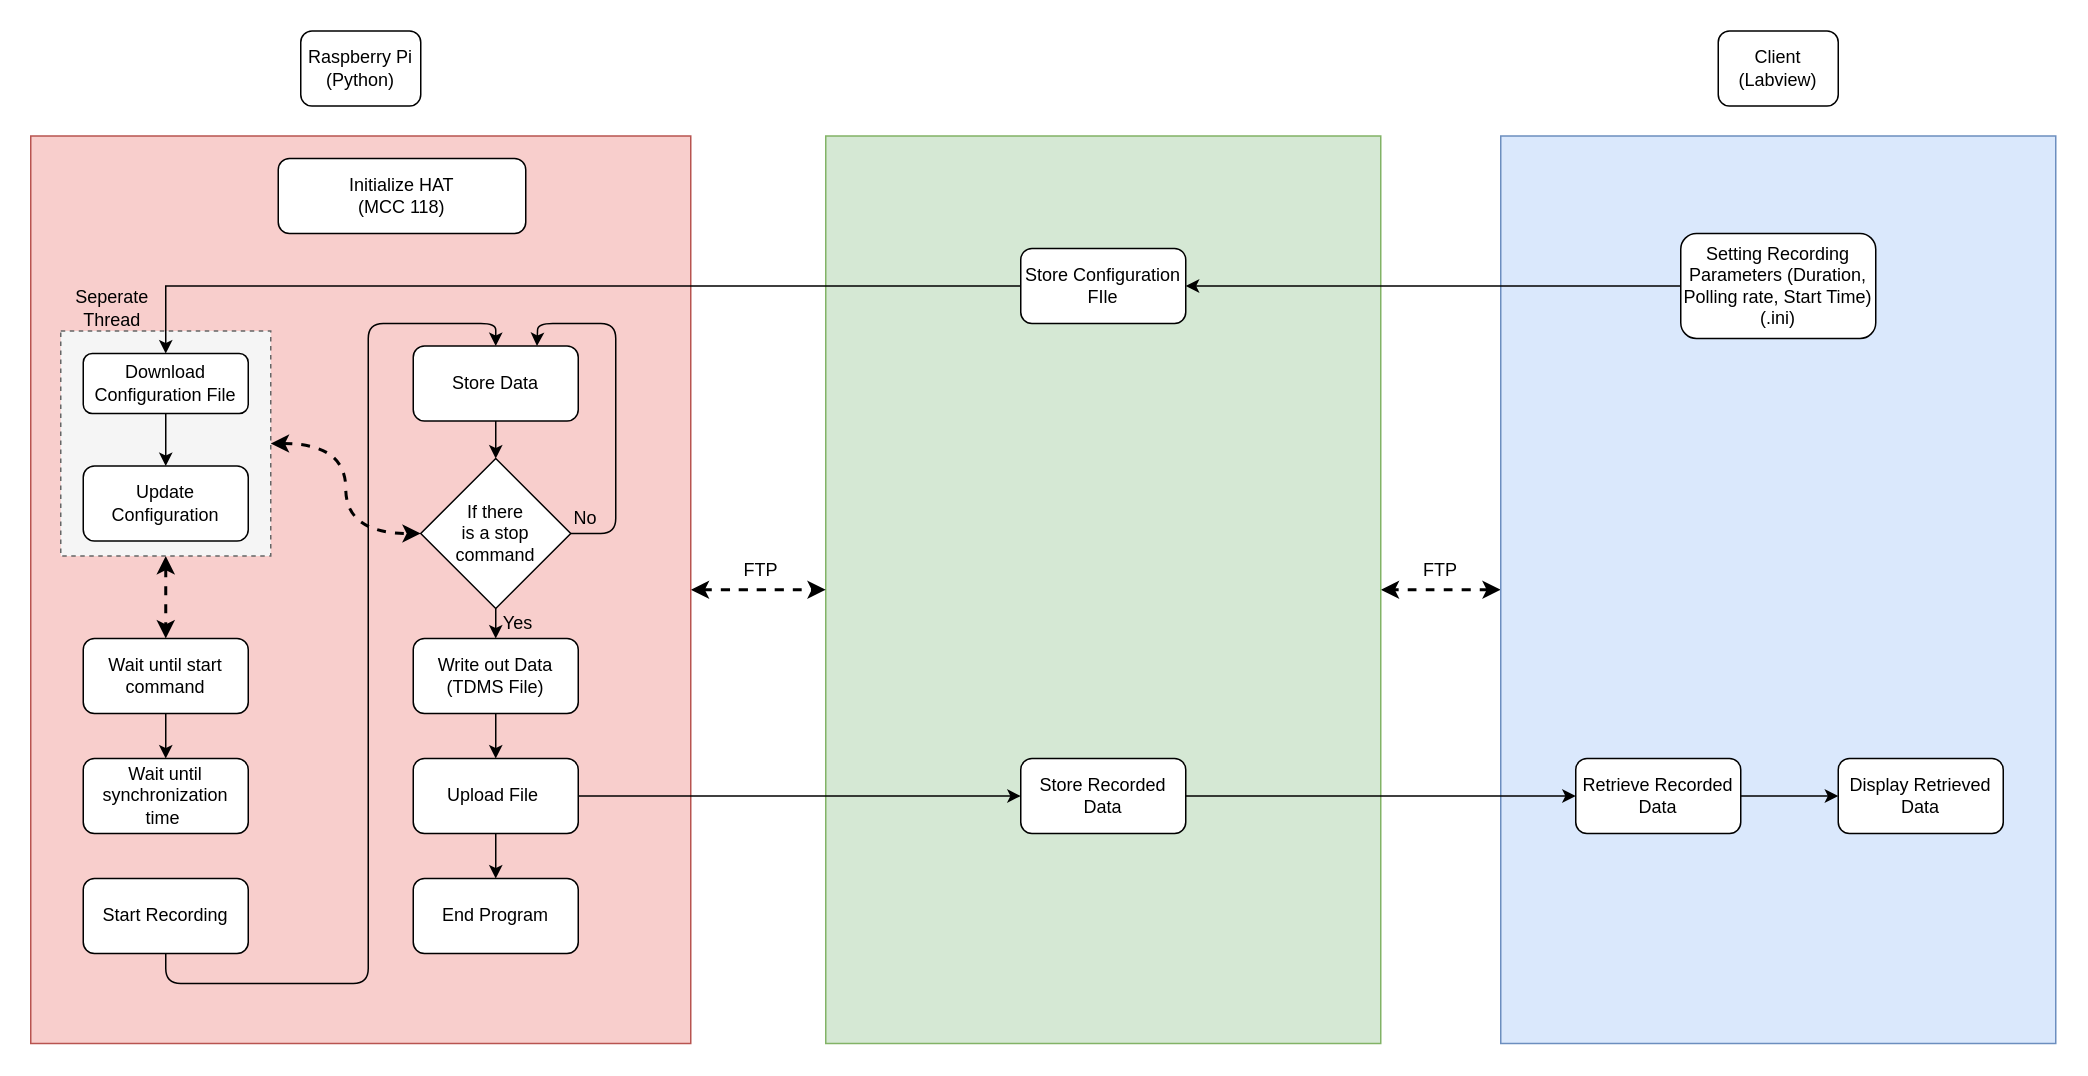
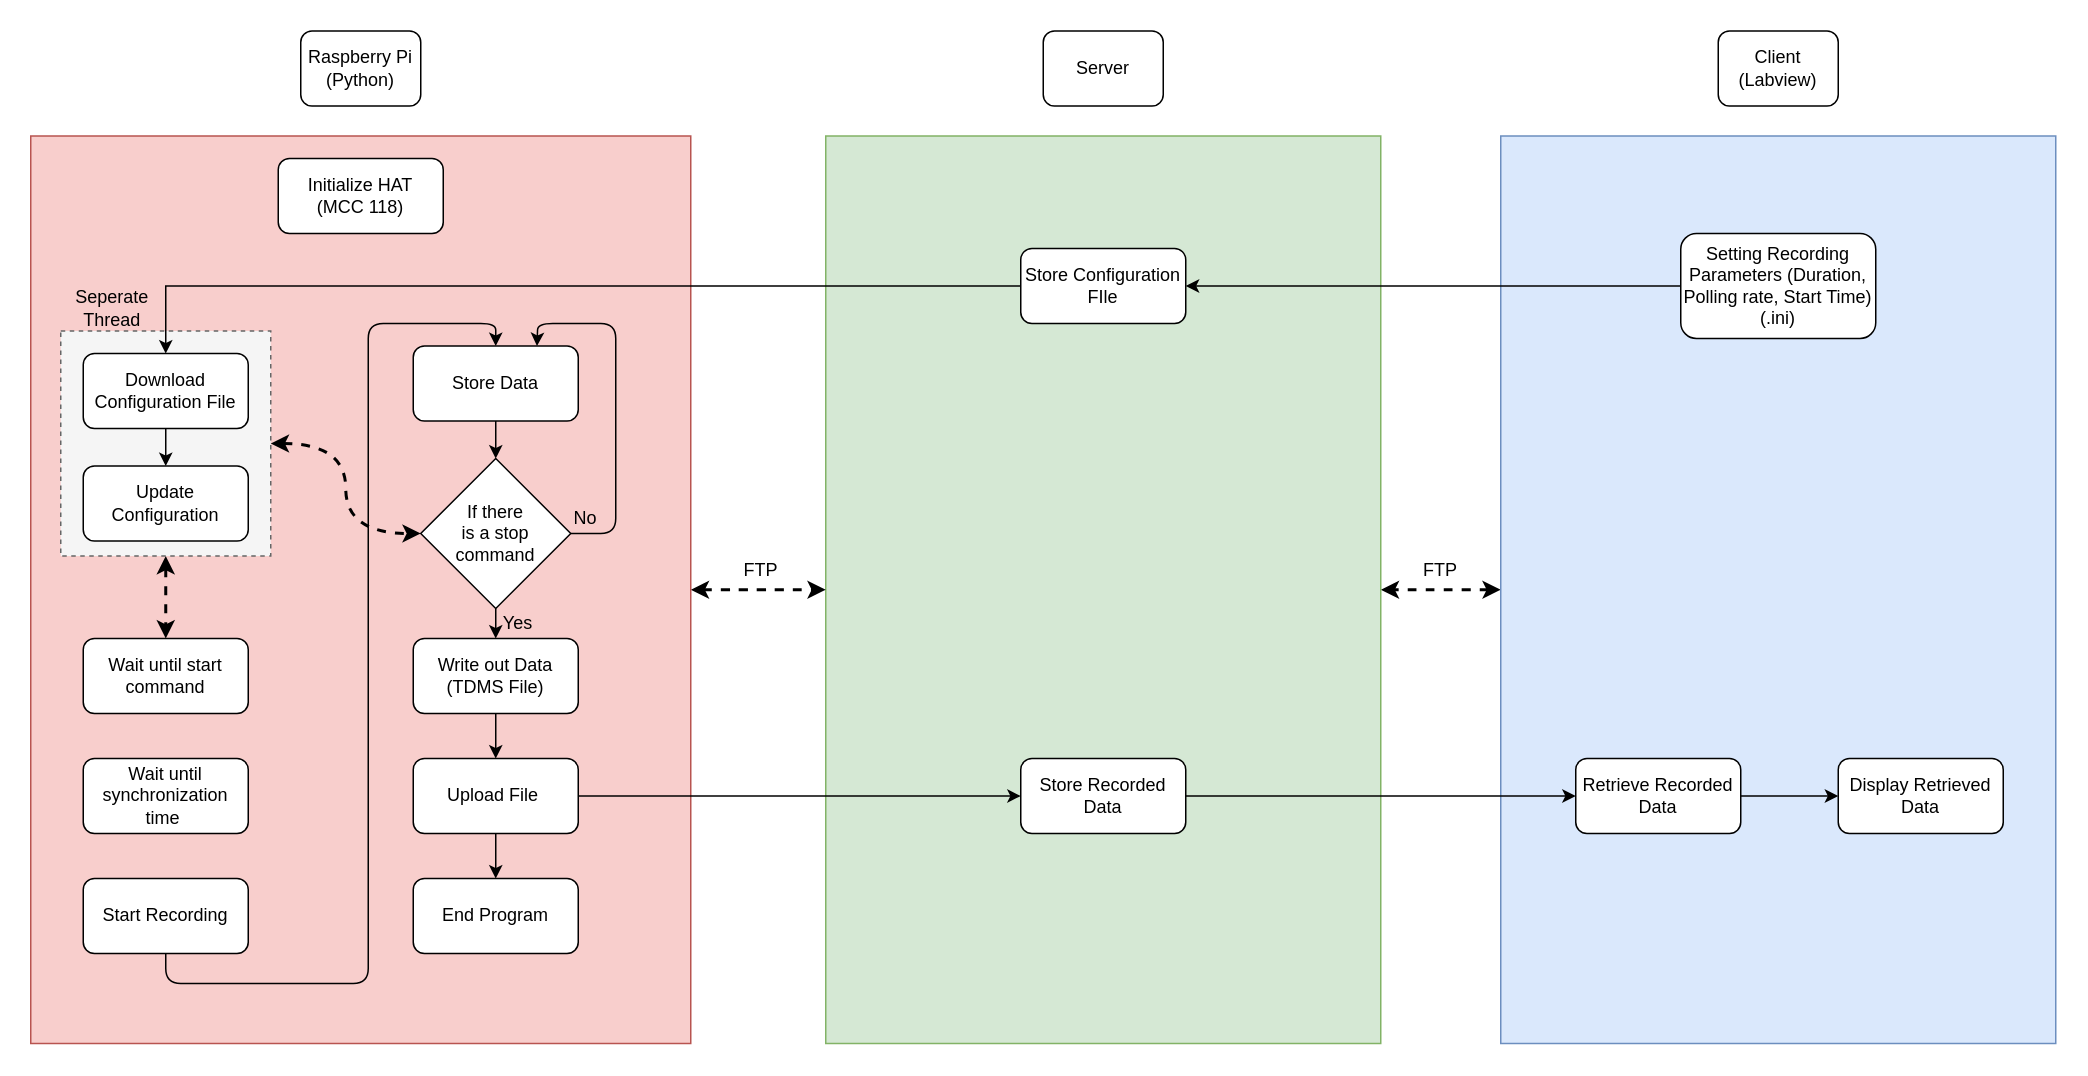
none -> (1103, 68)
(402, 196) -> (361, 196)
(166, 383) -> (166, 391)
(166, 730) -> none
